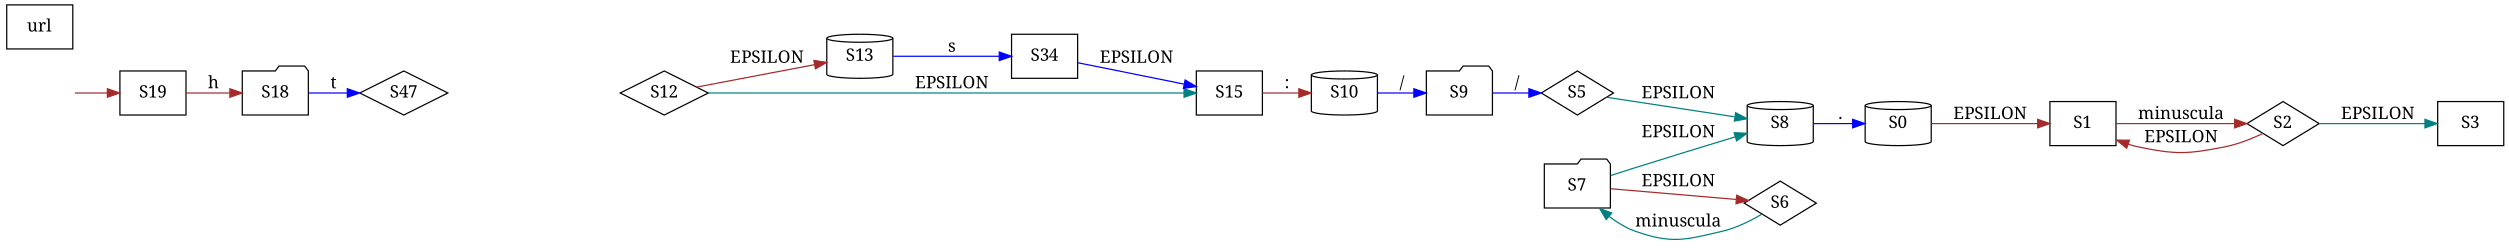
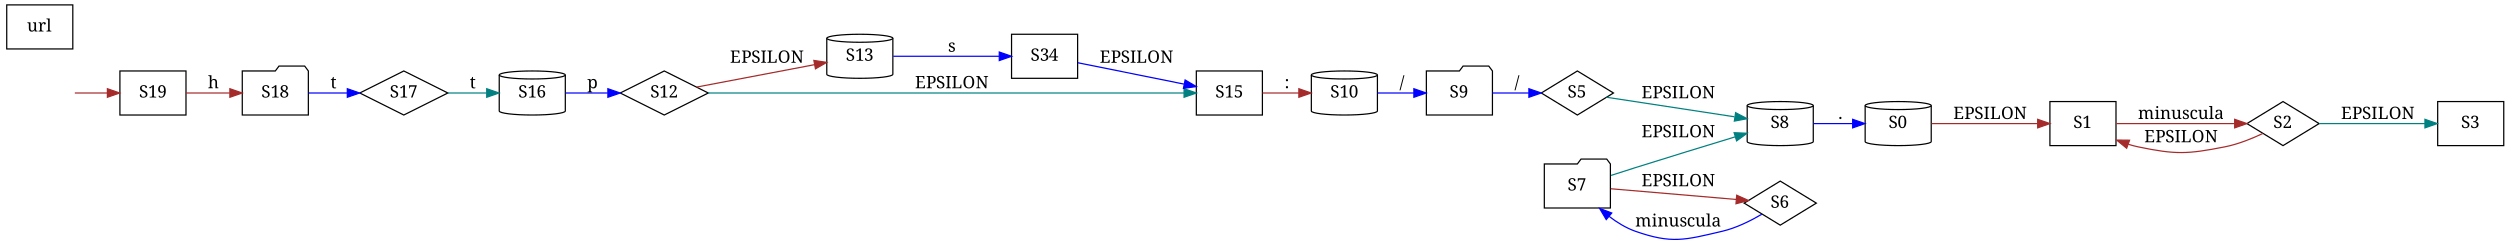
(404, 93) -> (404, 93)
none -> (532, 93)
(1685, 239) -> (1685, 239)
